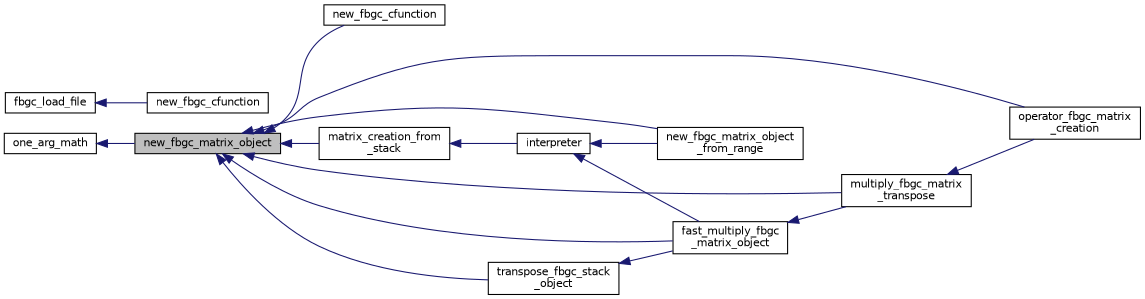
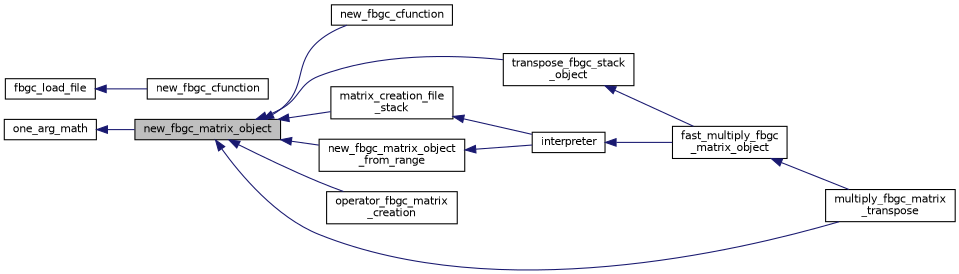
(384, 143) -> (392, 103)
(629, 143) -> (504, 147)
(996, 155) -> none
(445, 231) -> none
